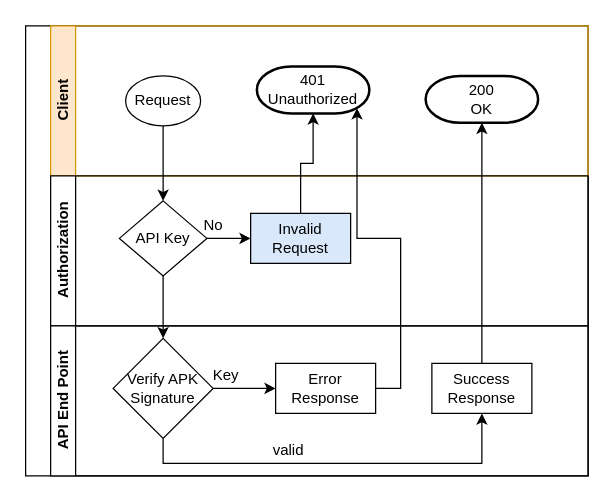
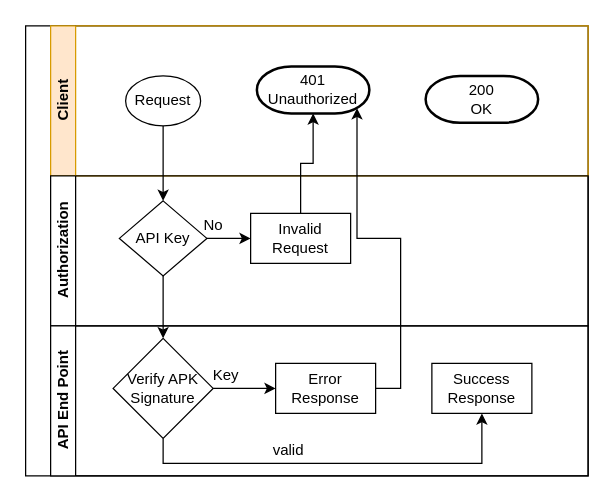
(301, 238) -> (301, 238)
(482, 247) -> none
